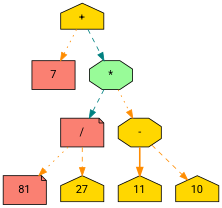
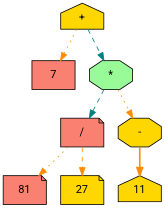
(82, 190) -> (82, 190)
(197, 190) -> none
